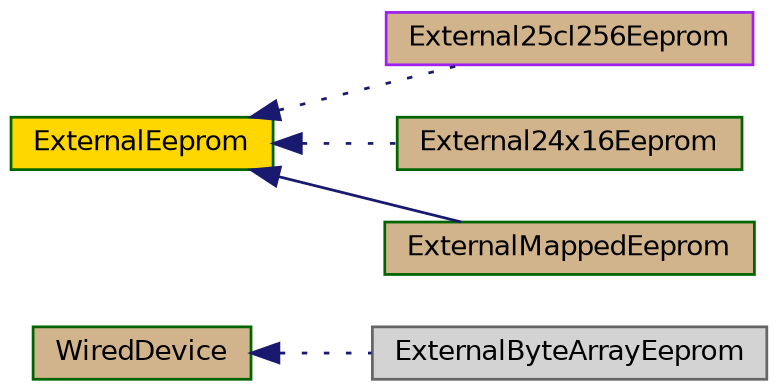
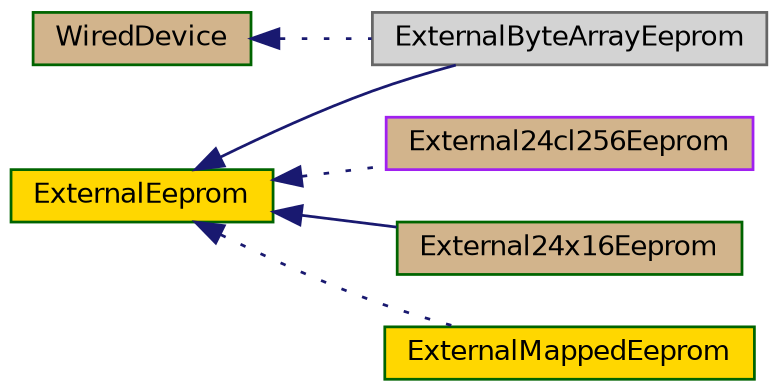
(570, 39) -> (570, 143)
none -> (336, 105)
(349, 143) -> (349, 221)
(370, 199) -> (336, 287)
(570, 248) -> (570, 353)
